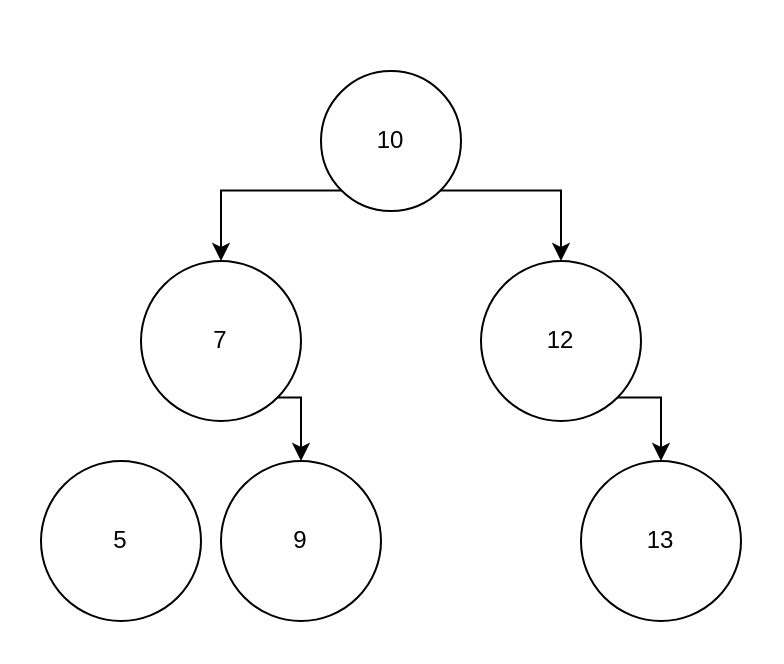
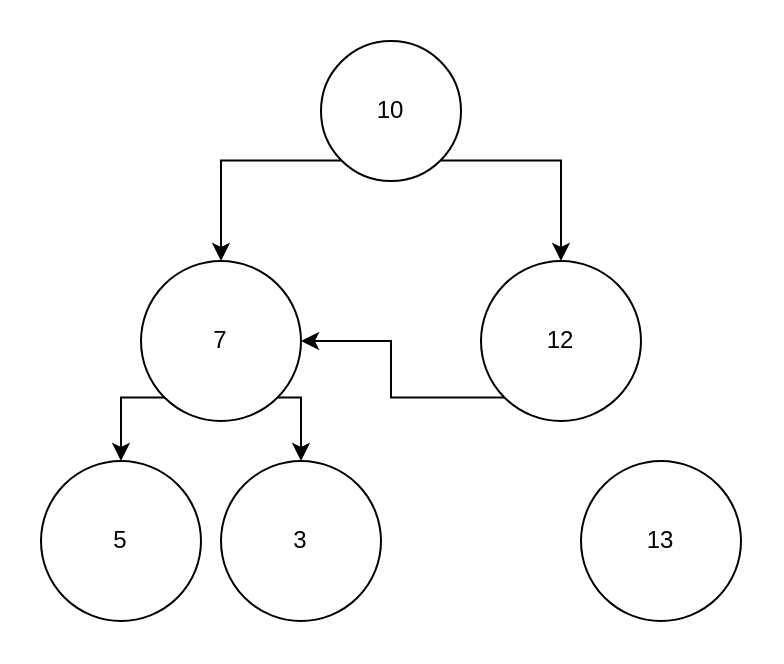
(391, 141) -> (391, 111)
none -> (121, 401)
(661, 401) -> (391, 387)
(301, 541) -> (301, 541)
